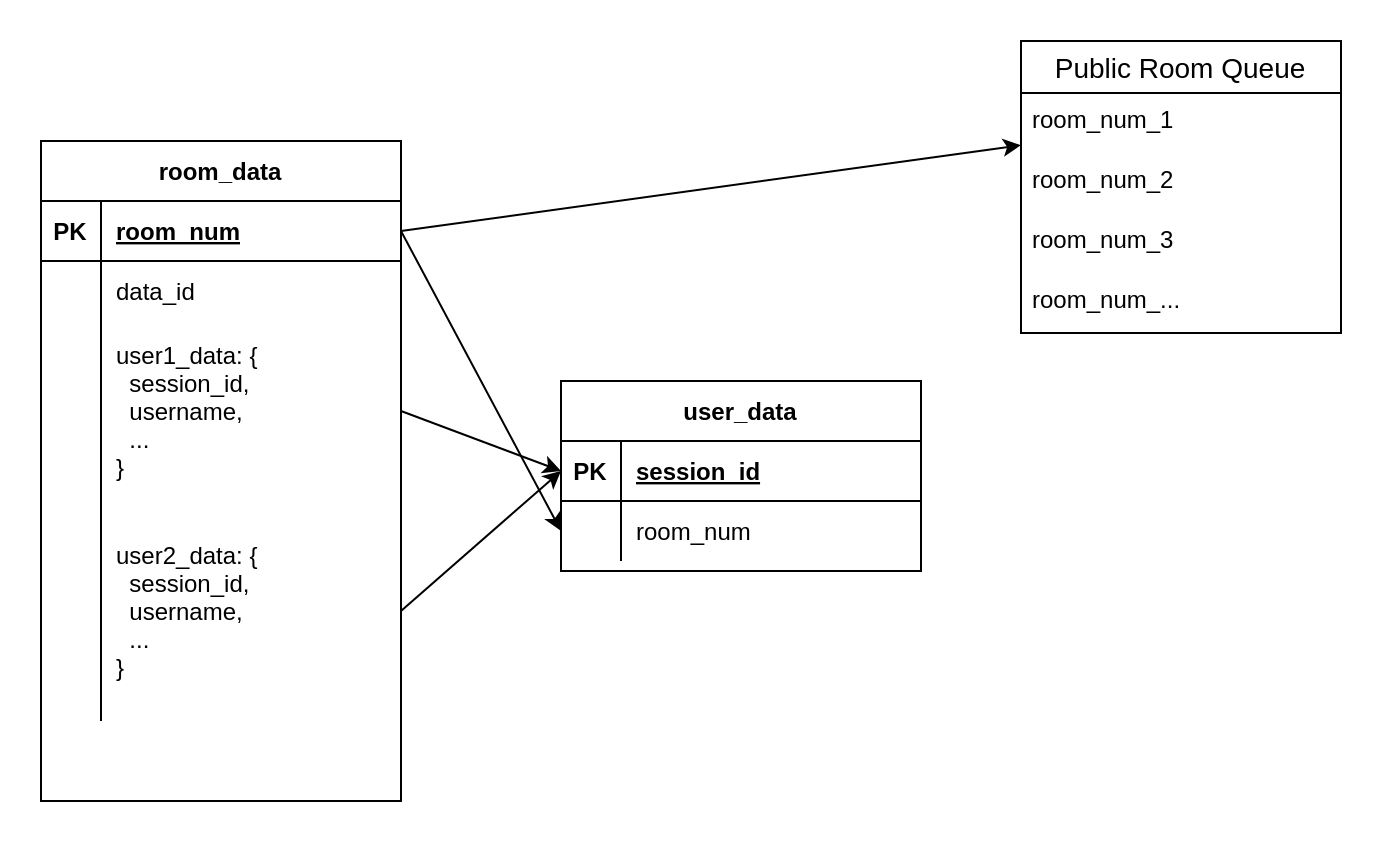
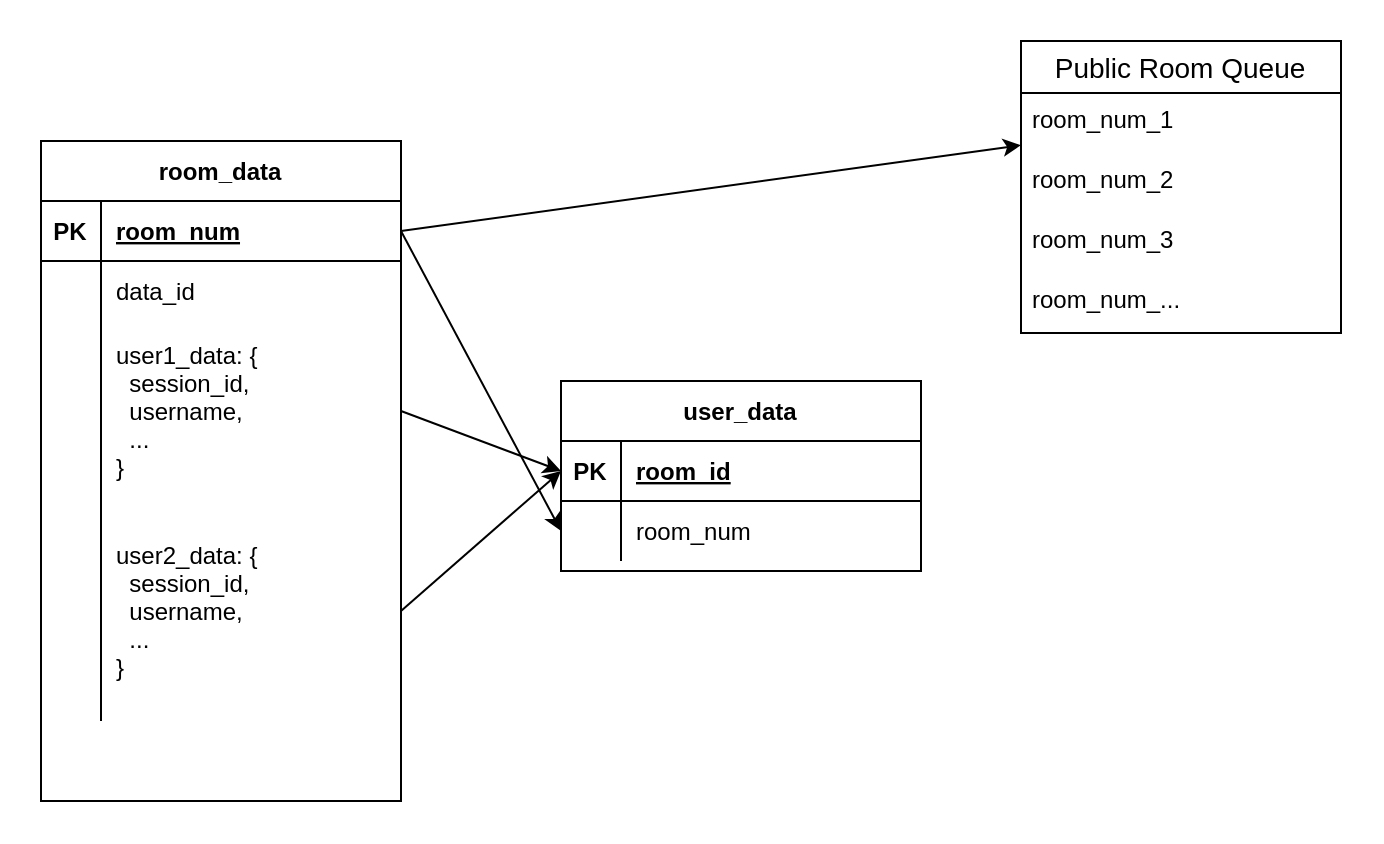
(697, 472) -> (680, 472)
